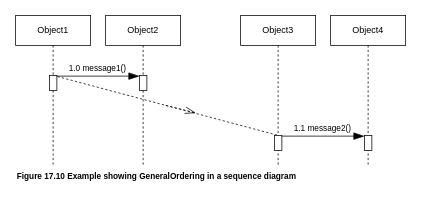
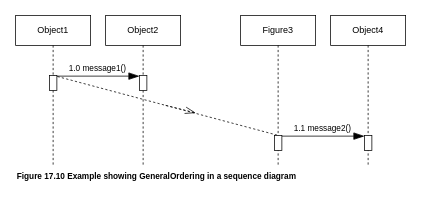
(278, 30) -> (278, 30)
